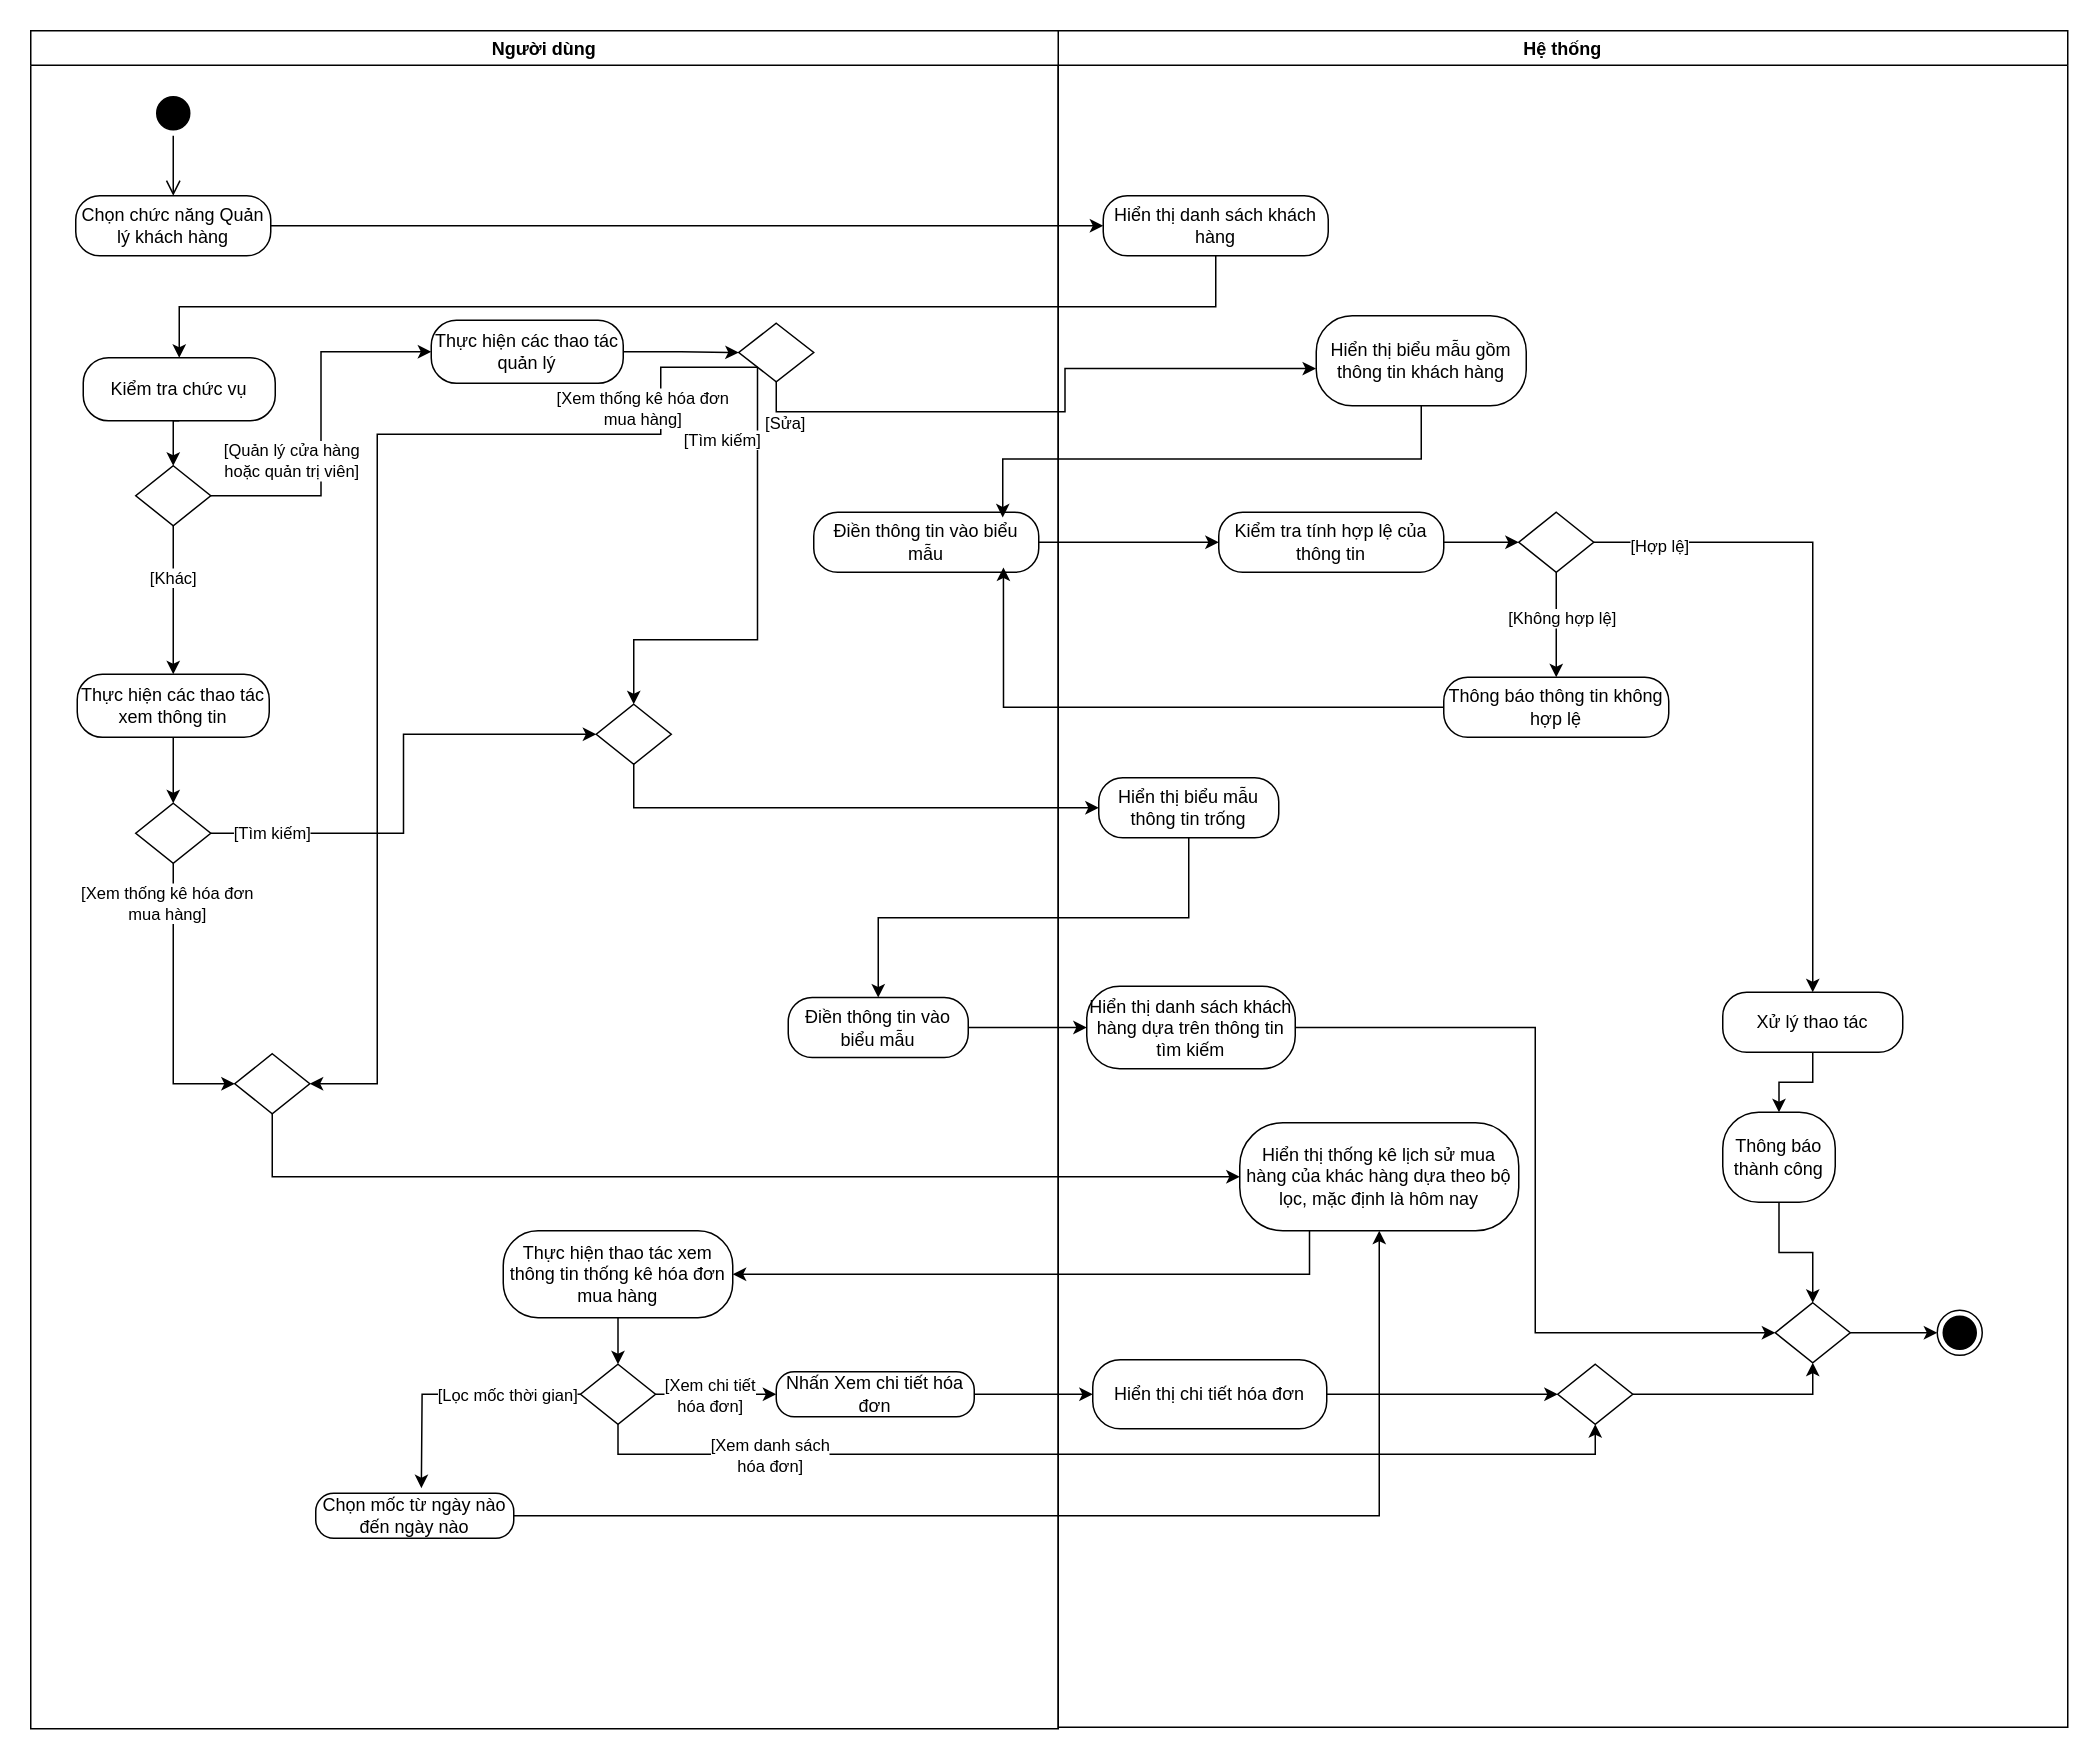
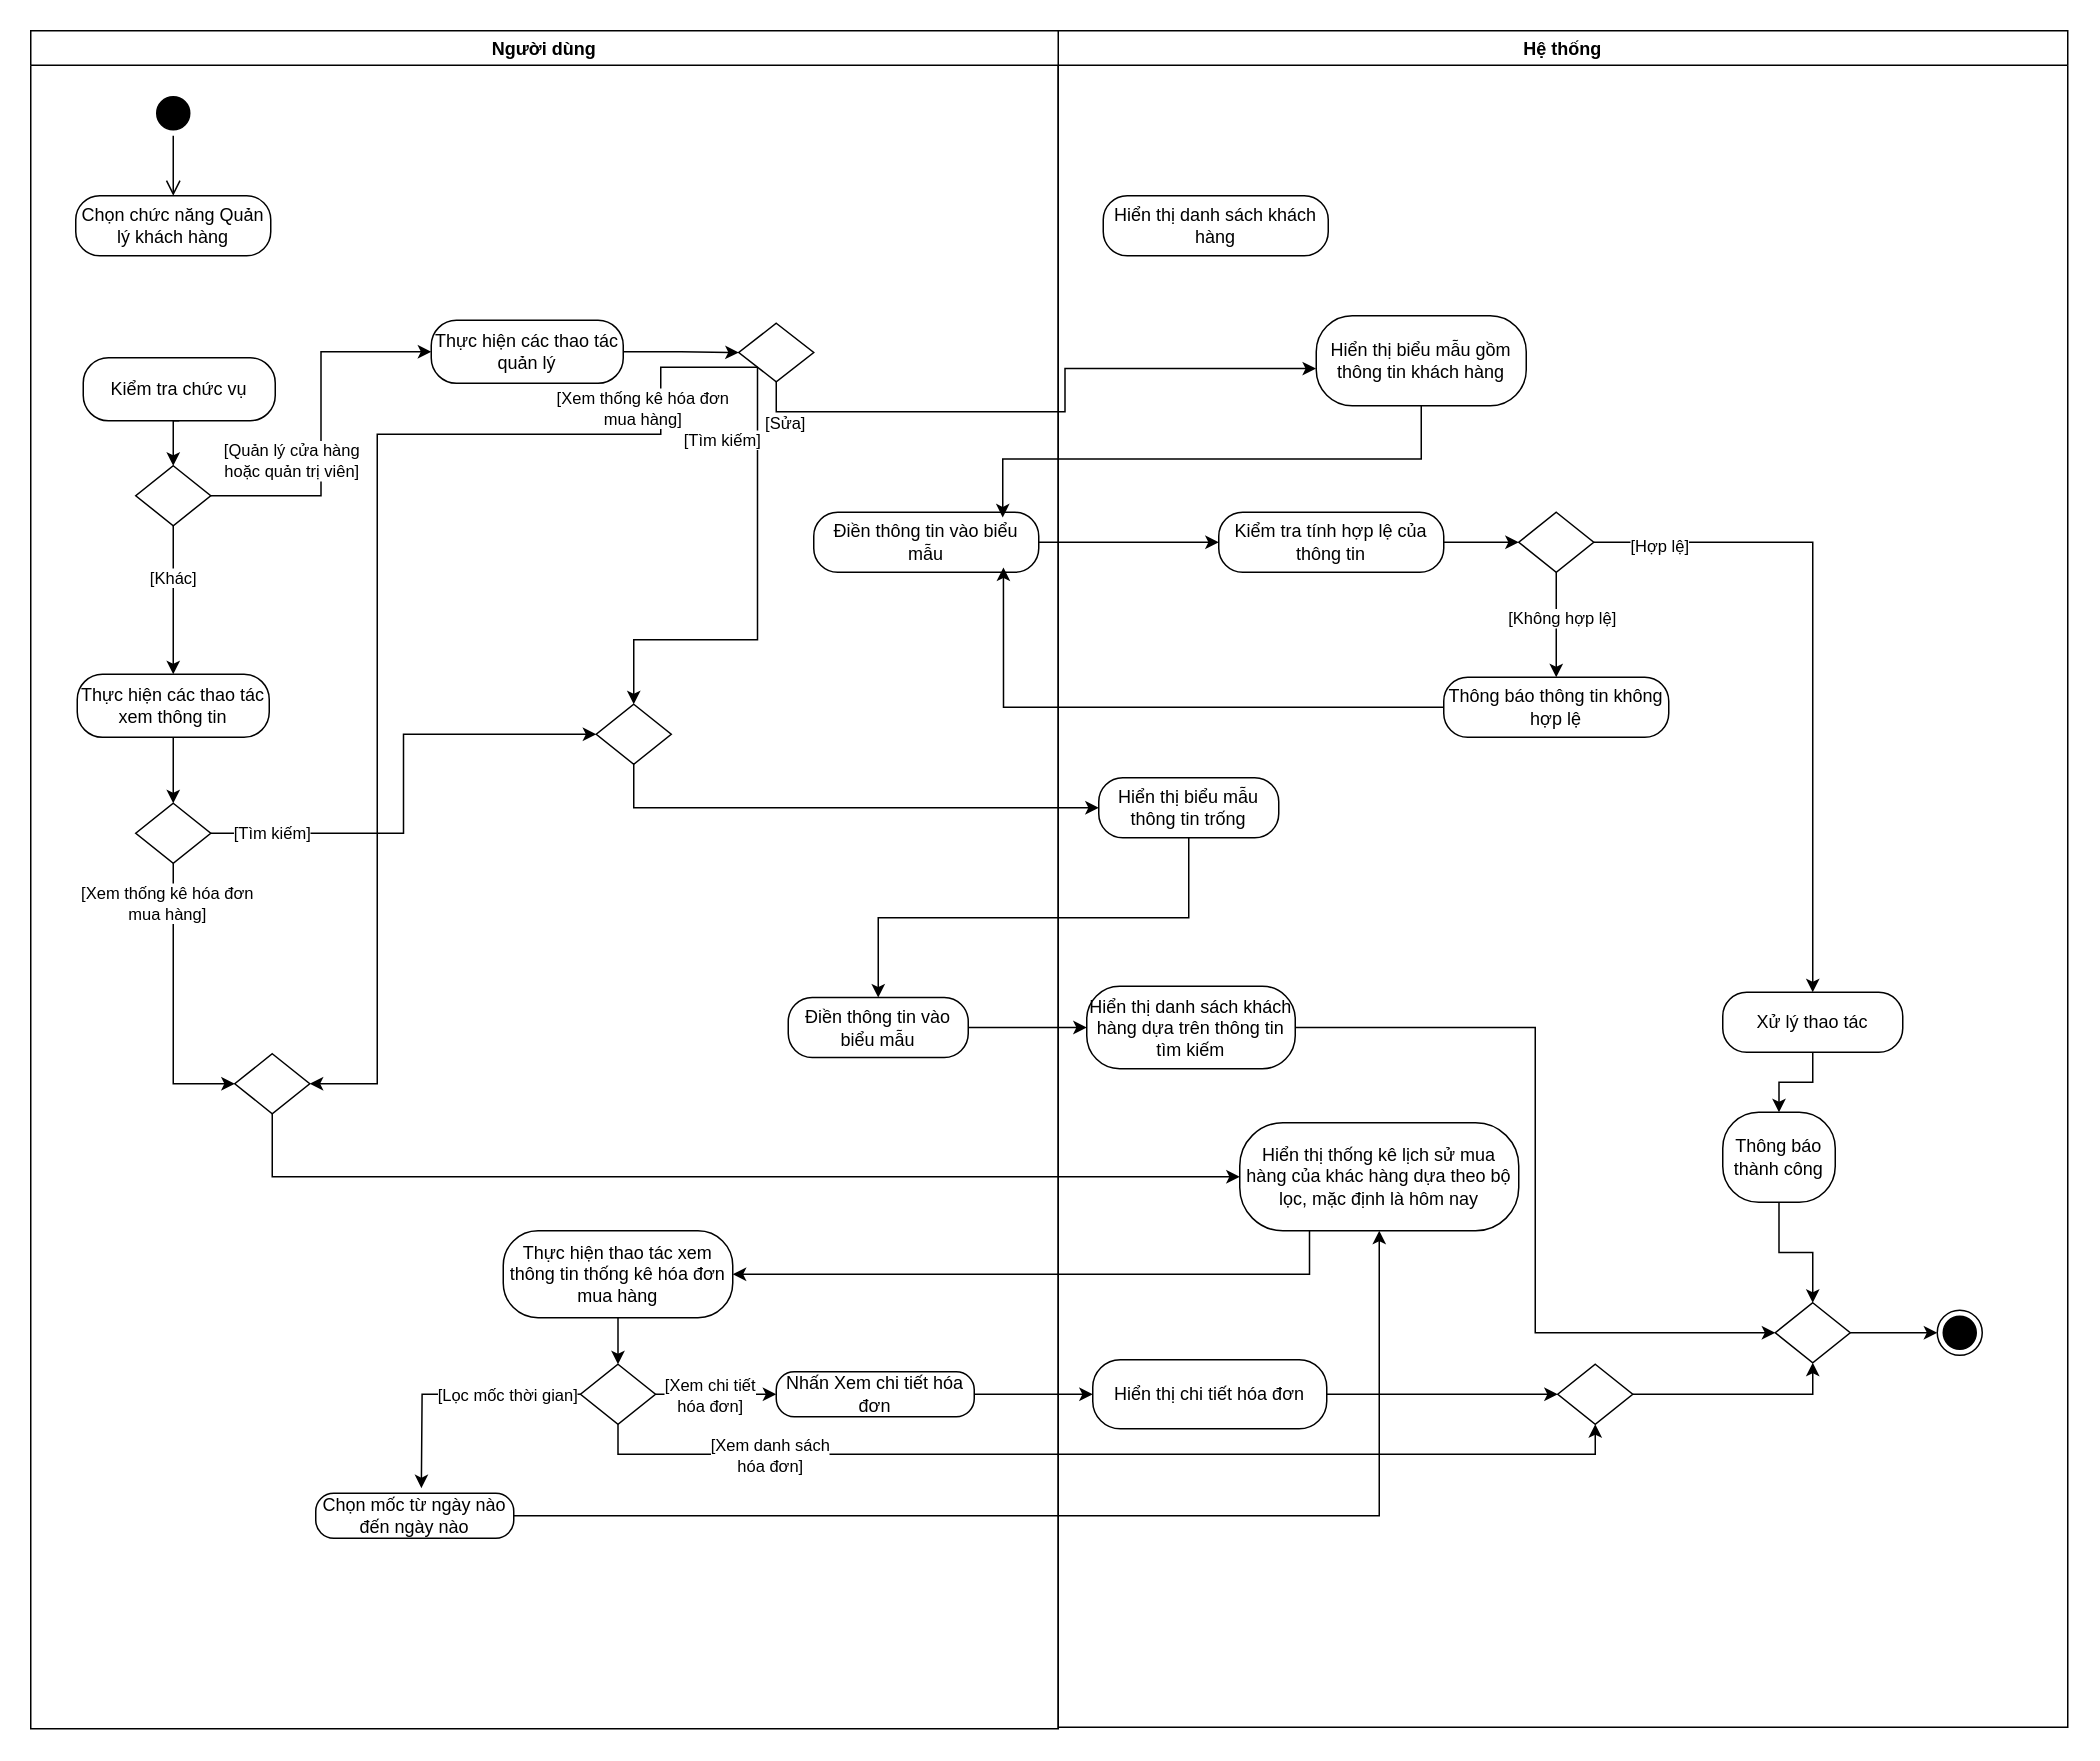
(682, 226) -> none
(703, 307) -> none
